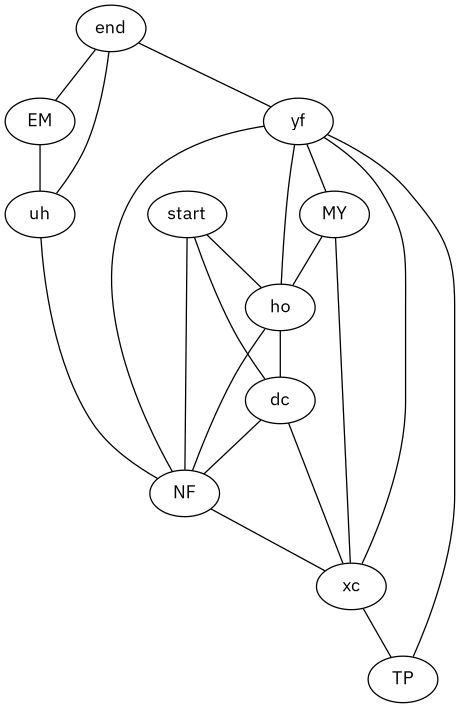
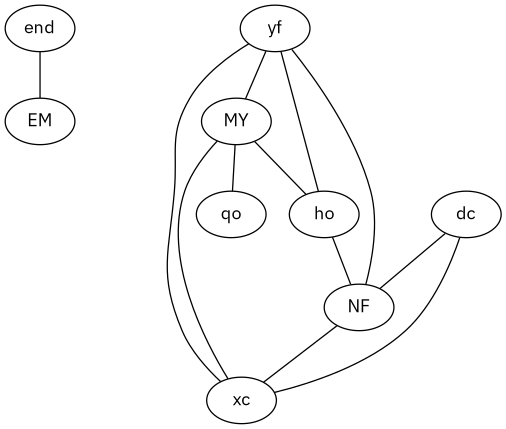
(205, 75) -> none
(40, 214) -> none
(187, 214) -> none
none -> (231, 214)
(280, 354) -> none
(403, 679) -> none
